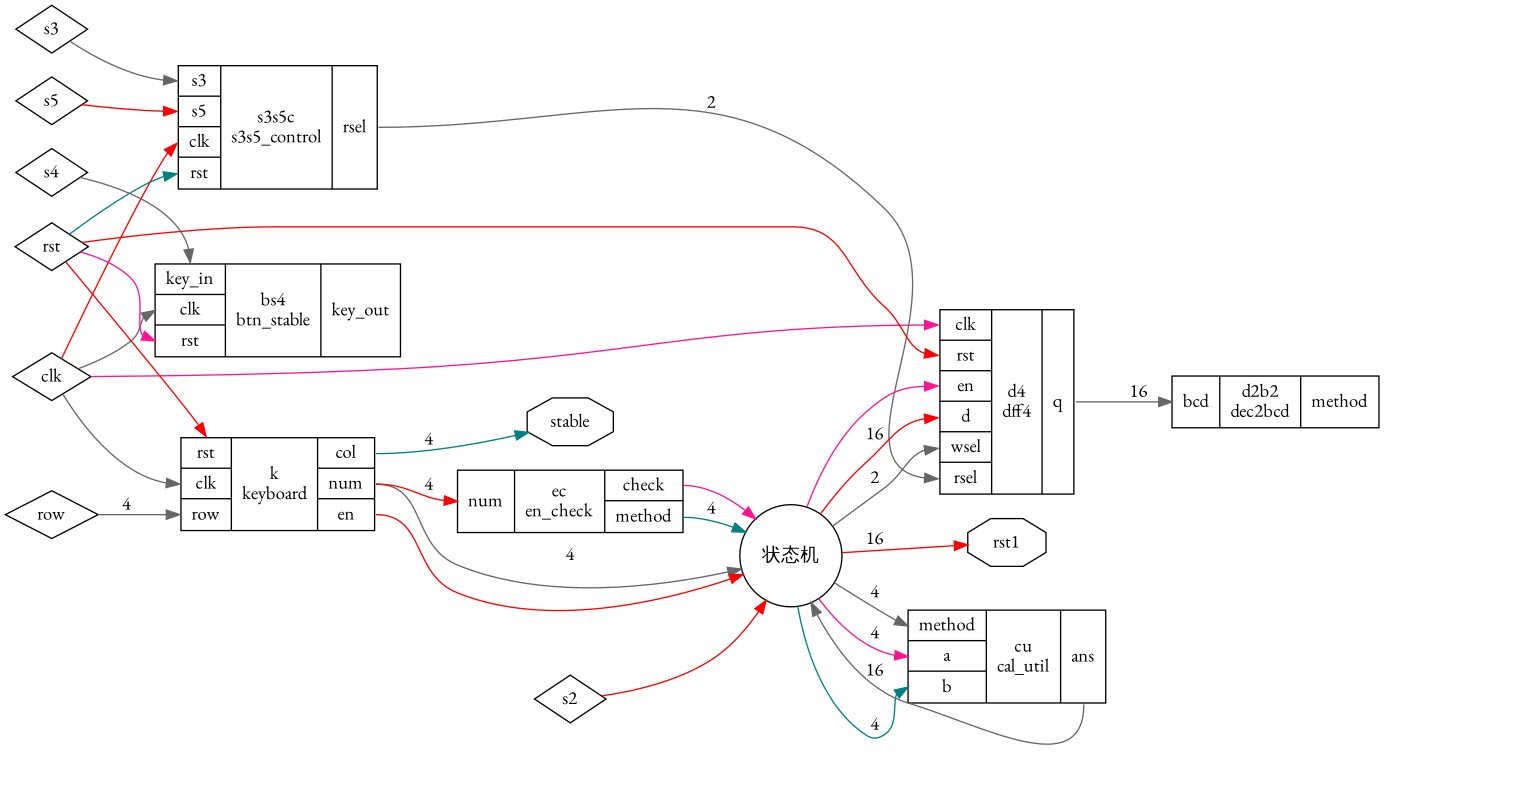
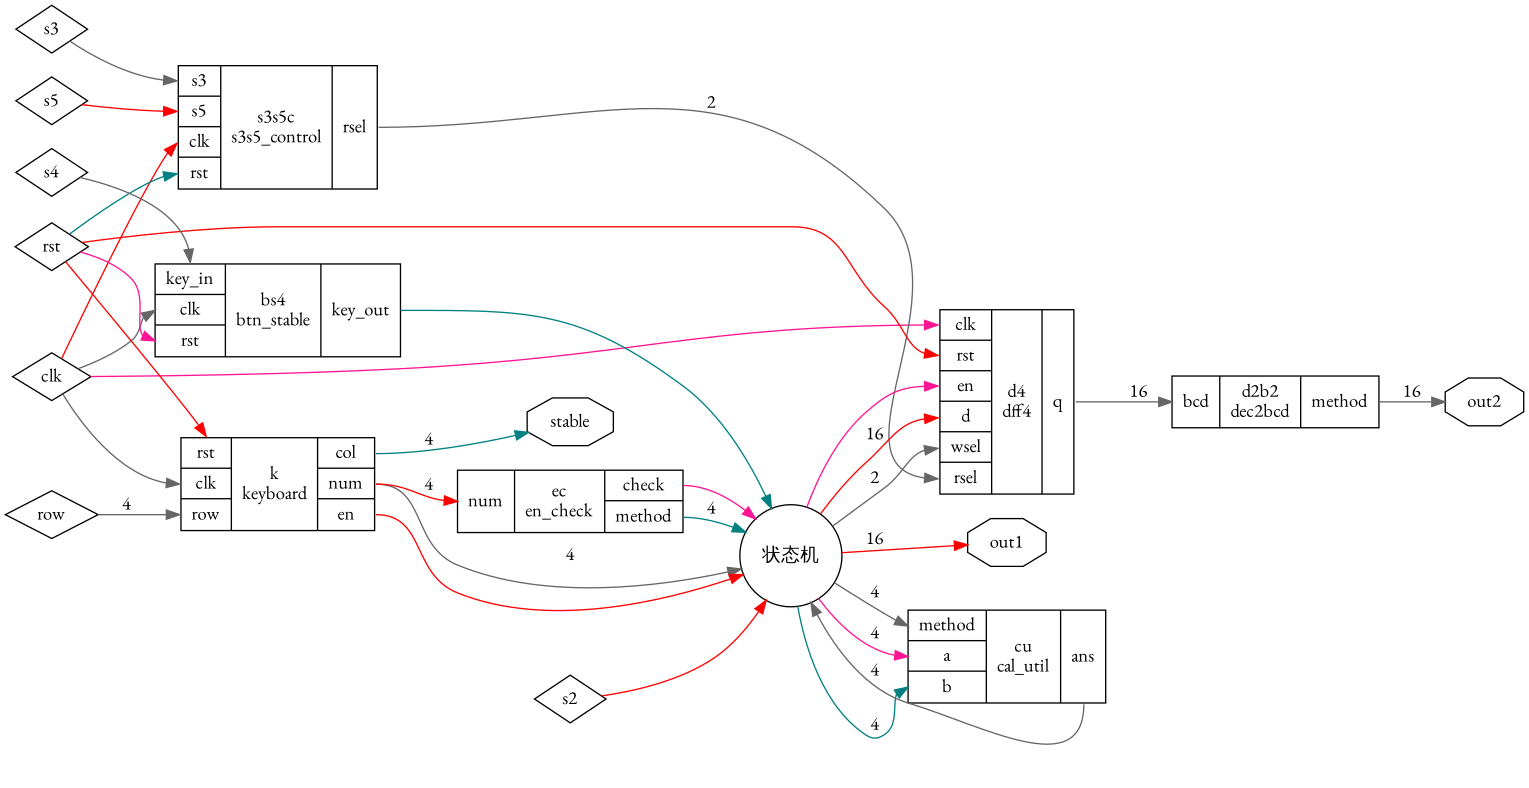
none -> (605, 338)
none -> (1484, 402)
(1007, 542) -> (1007, 542)
(875, 670) -> (875, 670)
